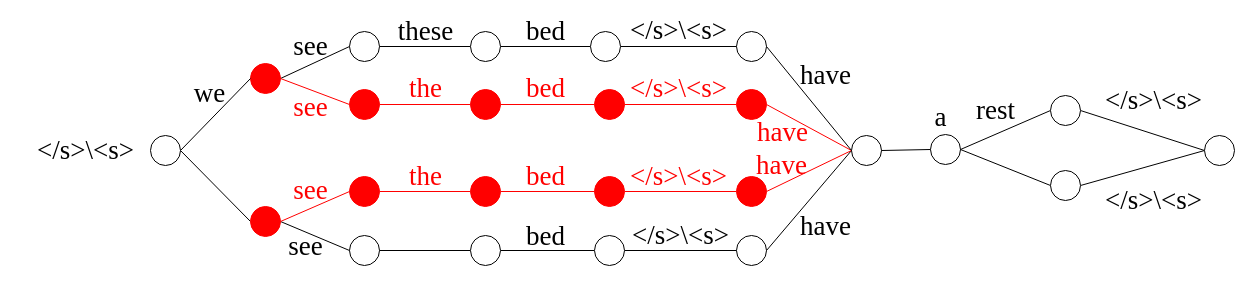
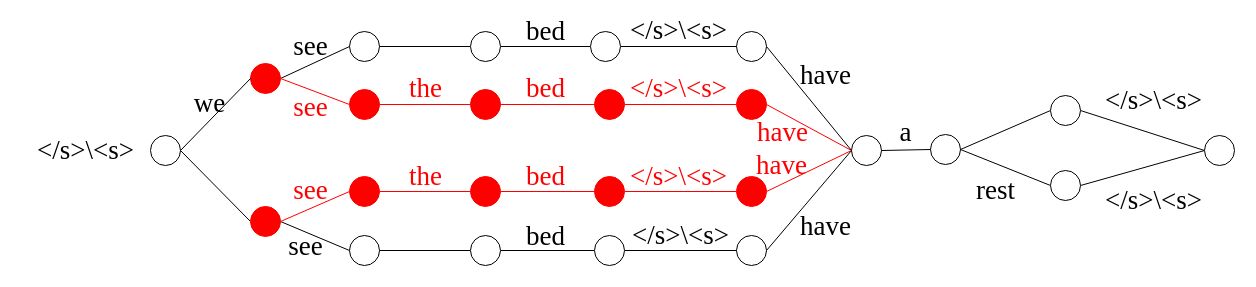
(426, 32) -> none
(210, 94) -> (210, 104)
(996, 111) -> (996, 191)
(941, 118) -> (906, 133)
